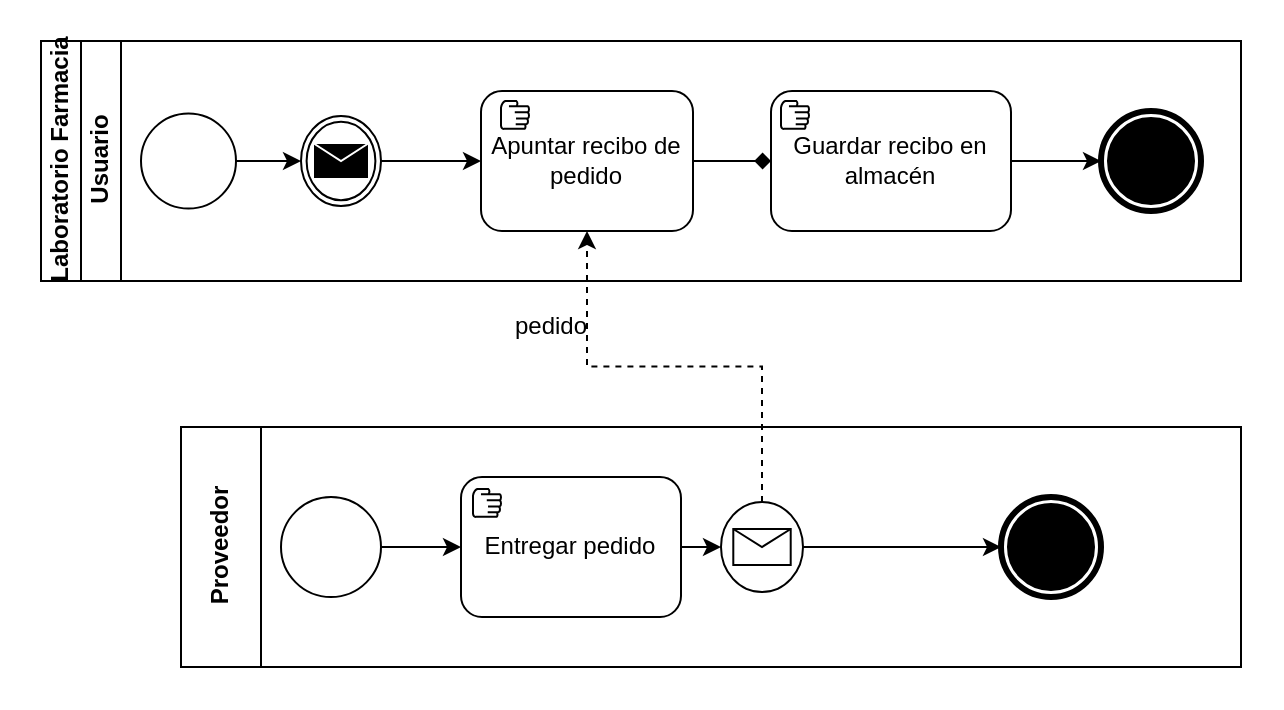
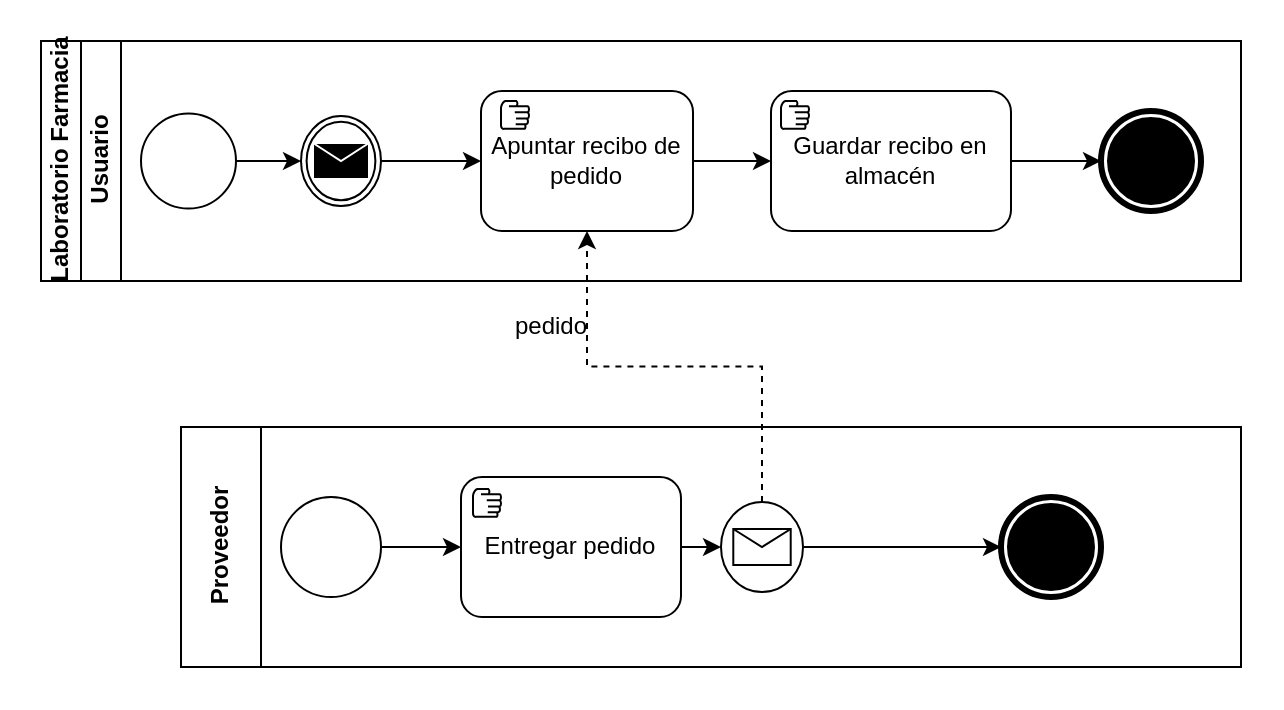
(754, 161) -> (755, 161)
